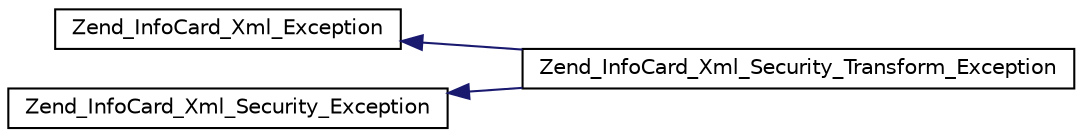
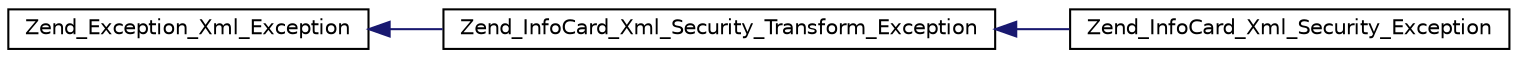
(228, 29) -> (188, 29)
(496, 90) -> (1043, 29)
